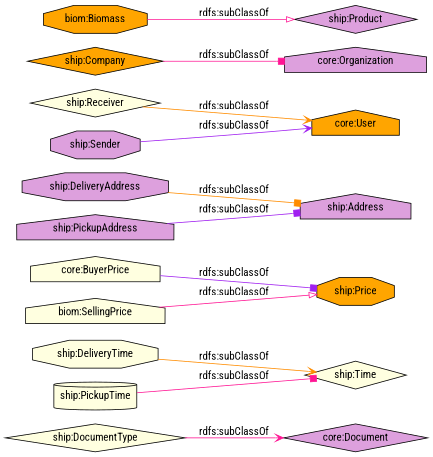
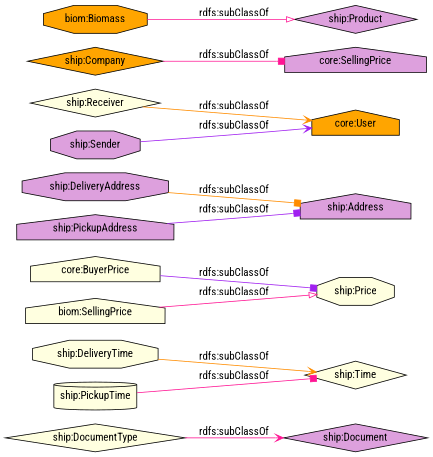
(356, 61) -> (356, 61)
(356, 291) -> (356, 291)
(356, 438) -> (356, 438)
